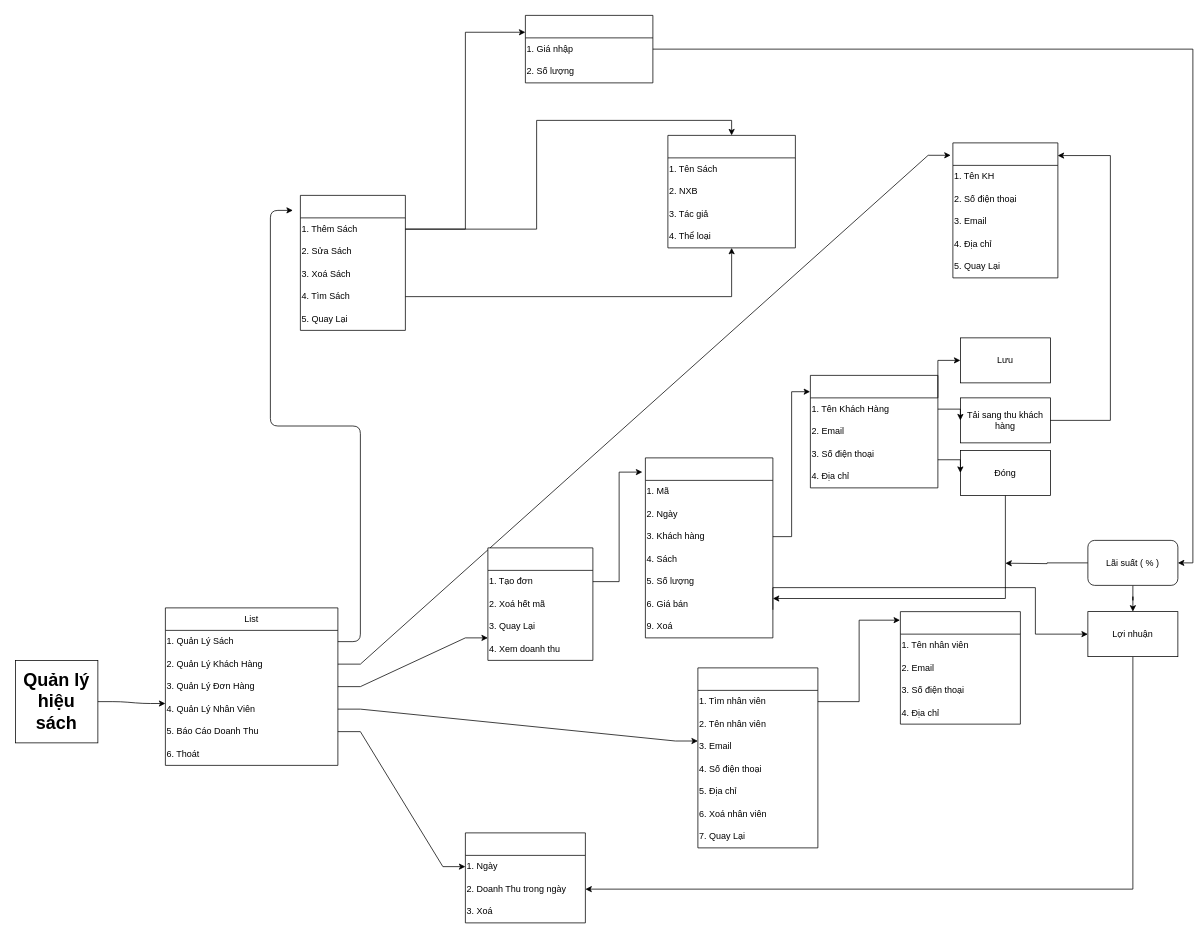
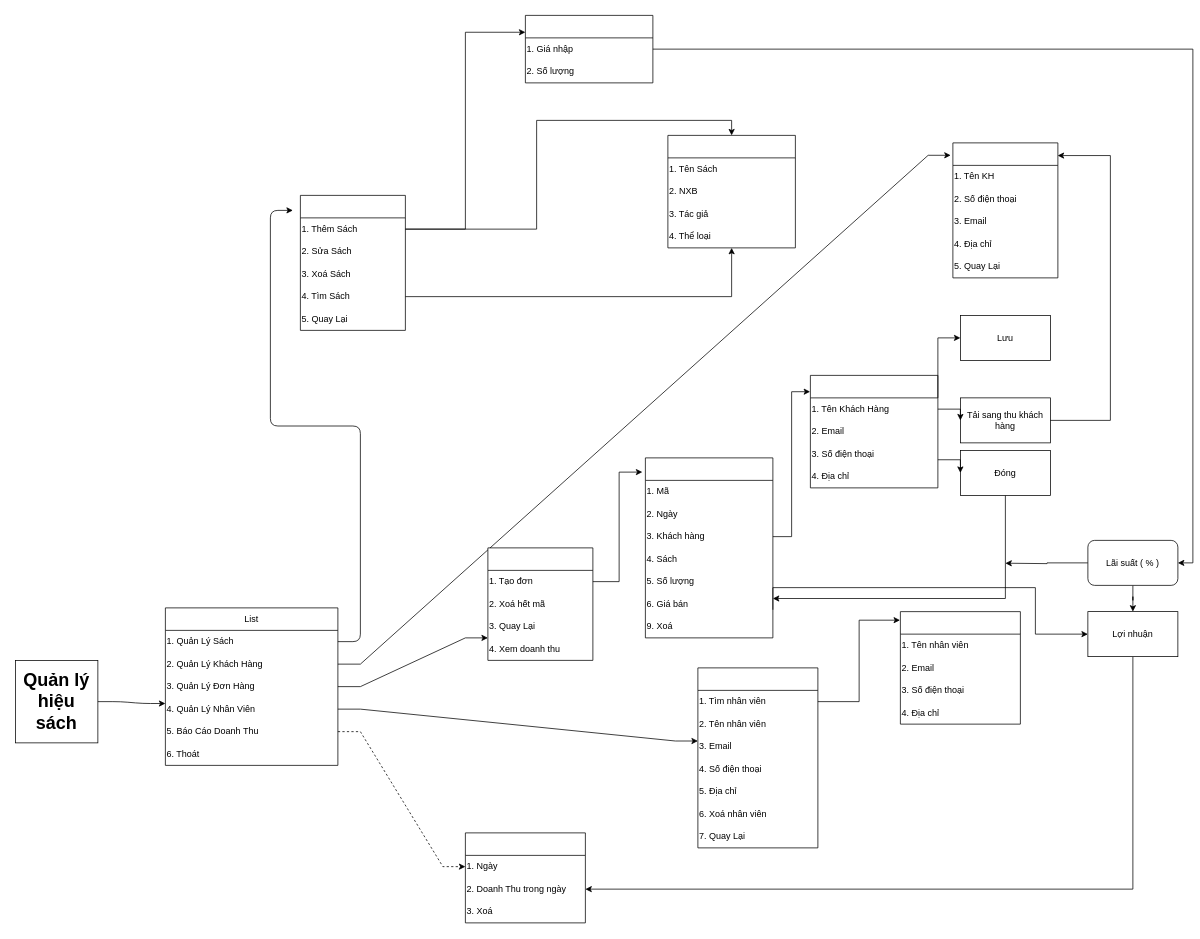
(1005, 360) -> (1005, 338)
(401, 797) -> (401, 797)
